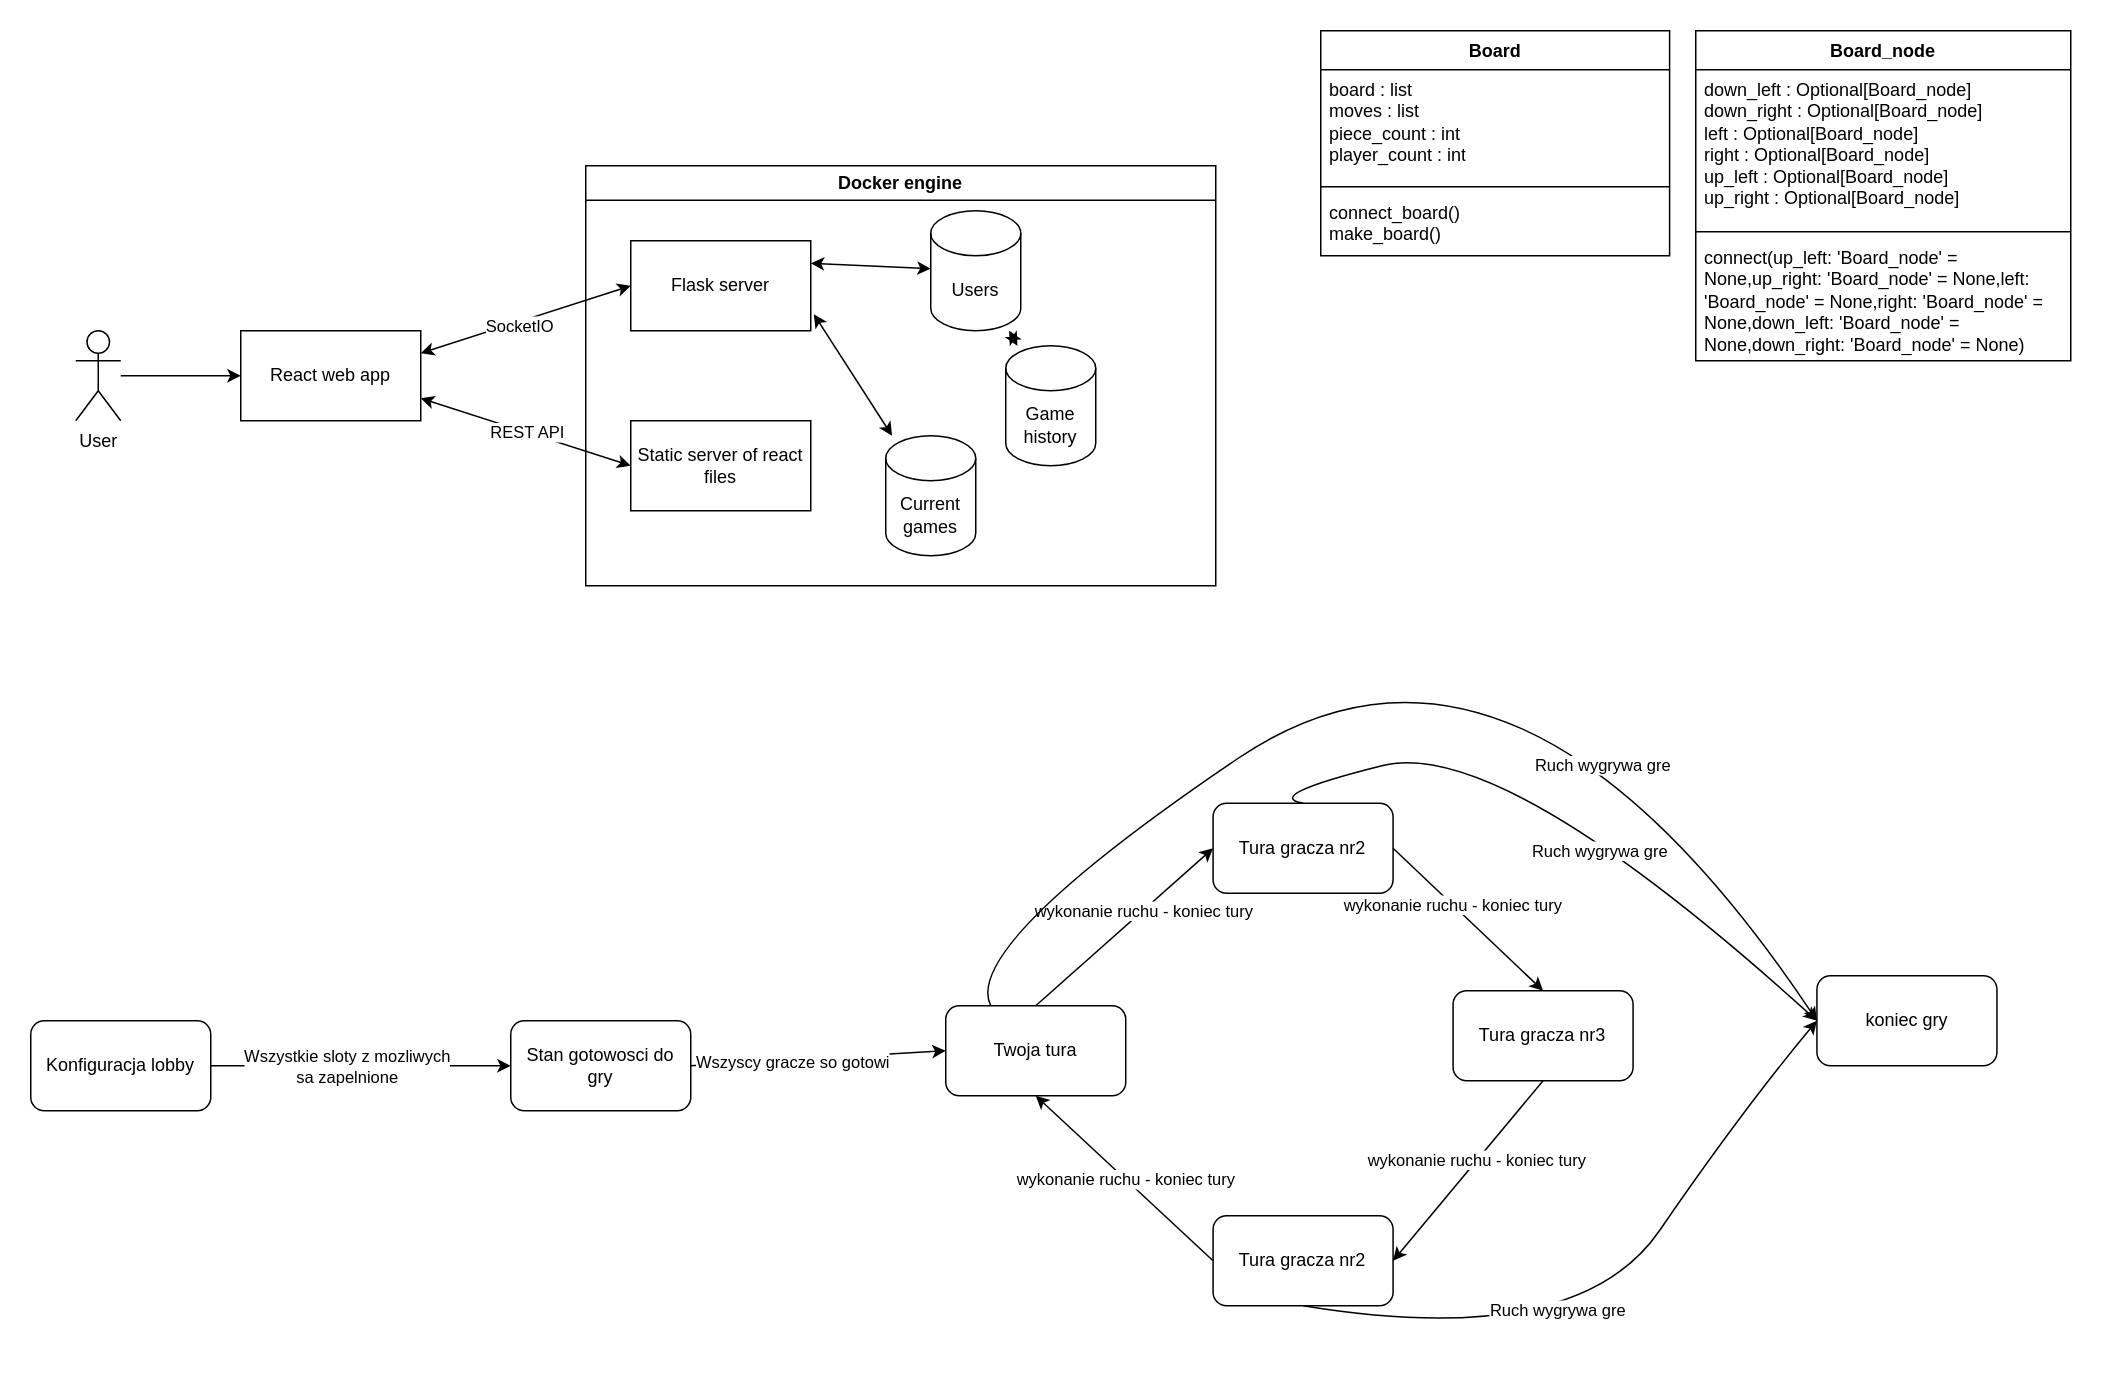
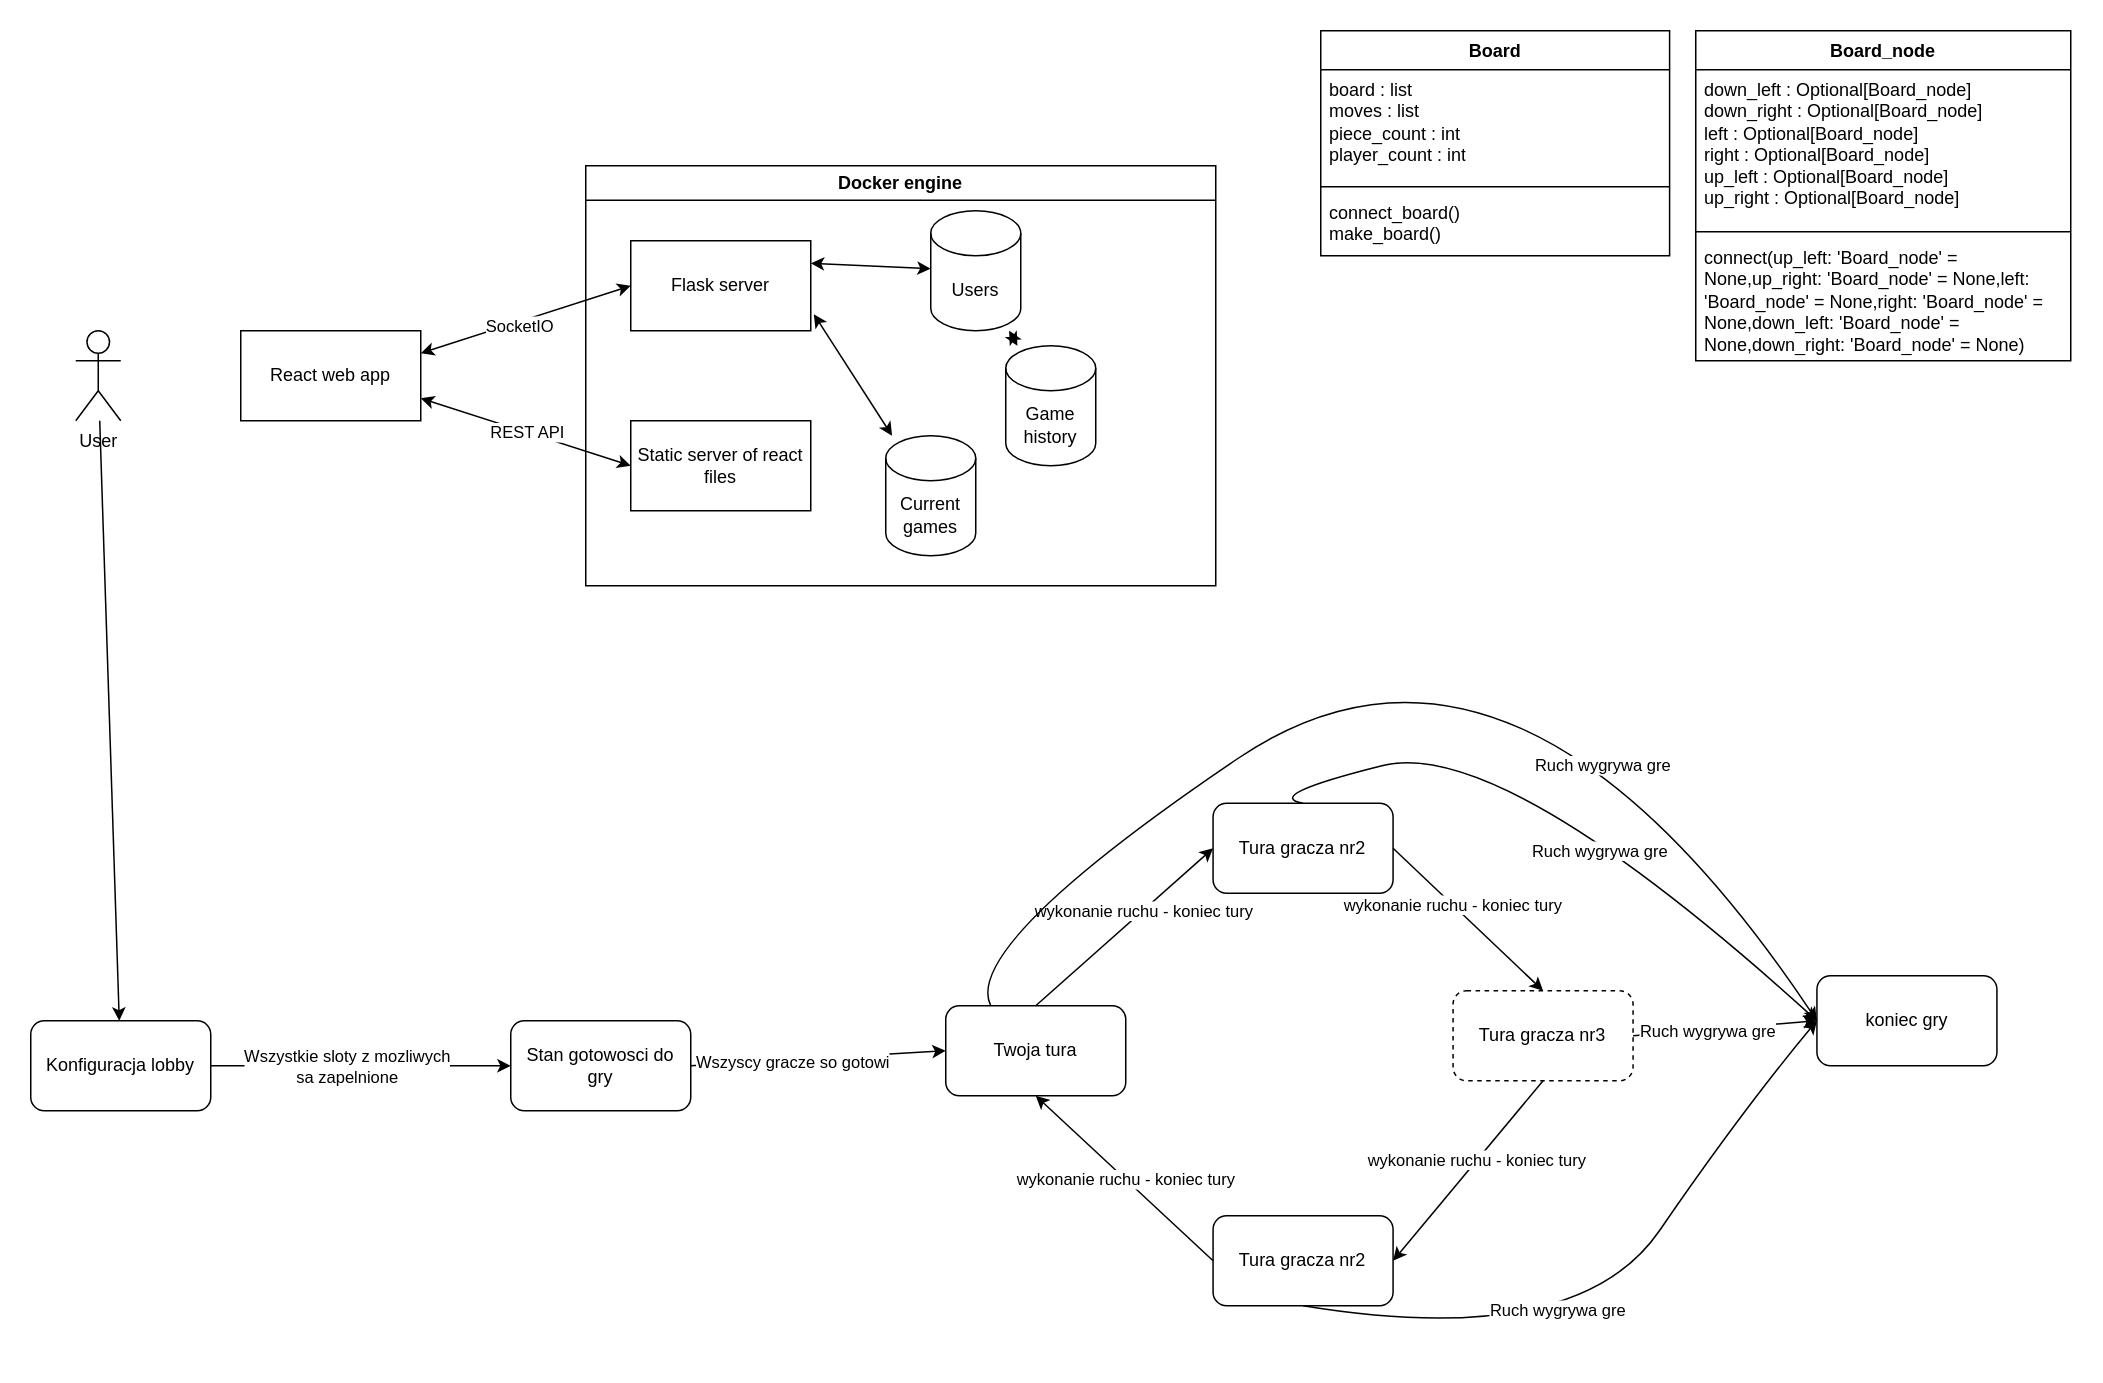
(176, 376) -> (109, 716)
none -> (1695, 1031)
(1543, 1036) -> (1543, 1036)
